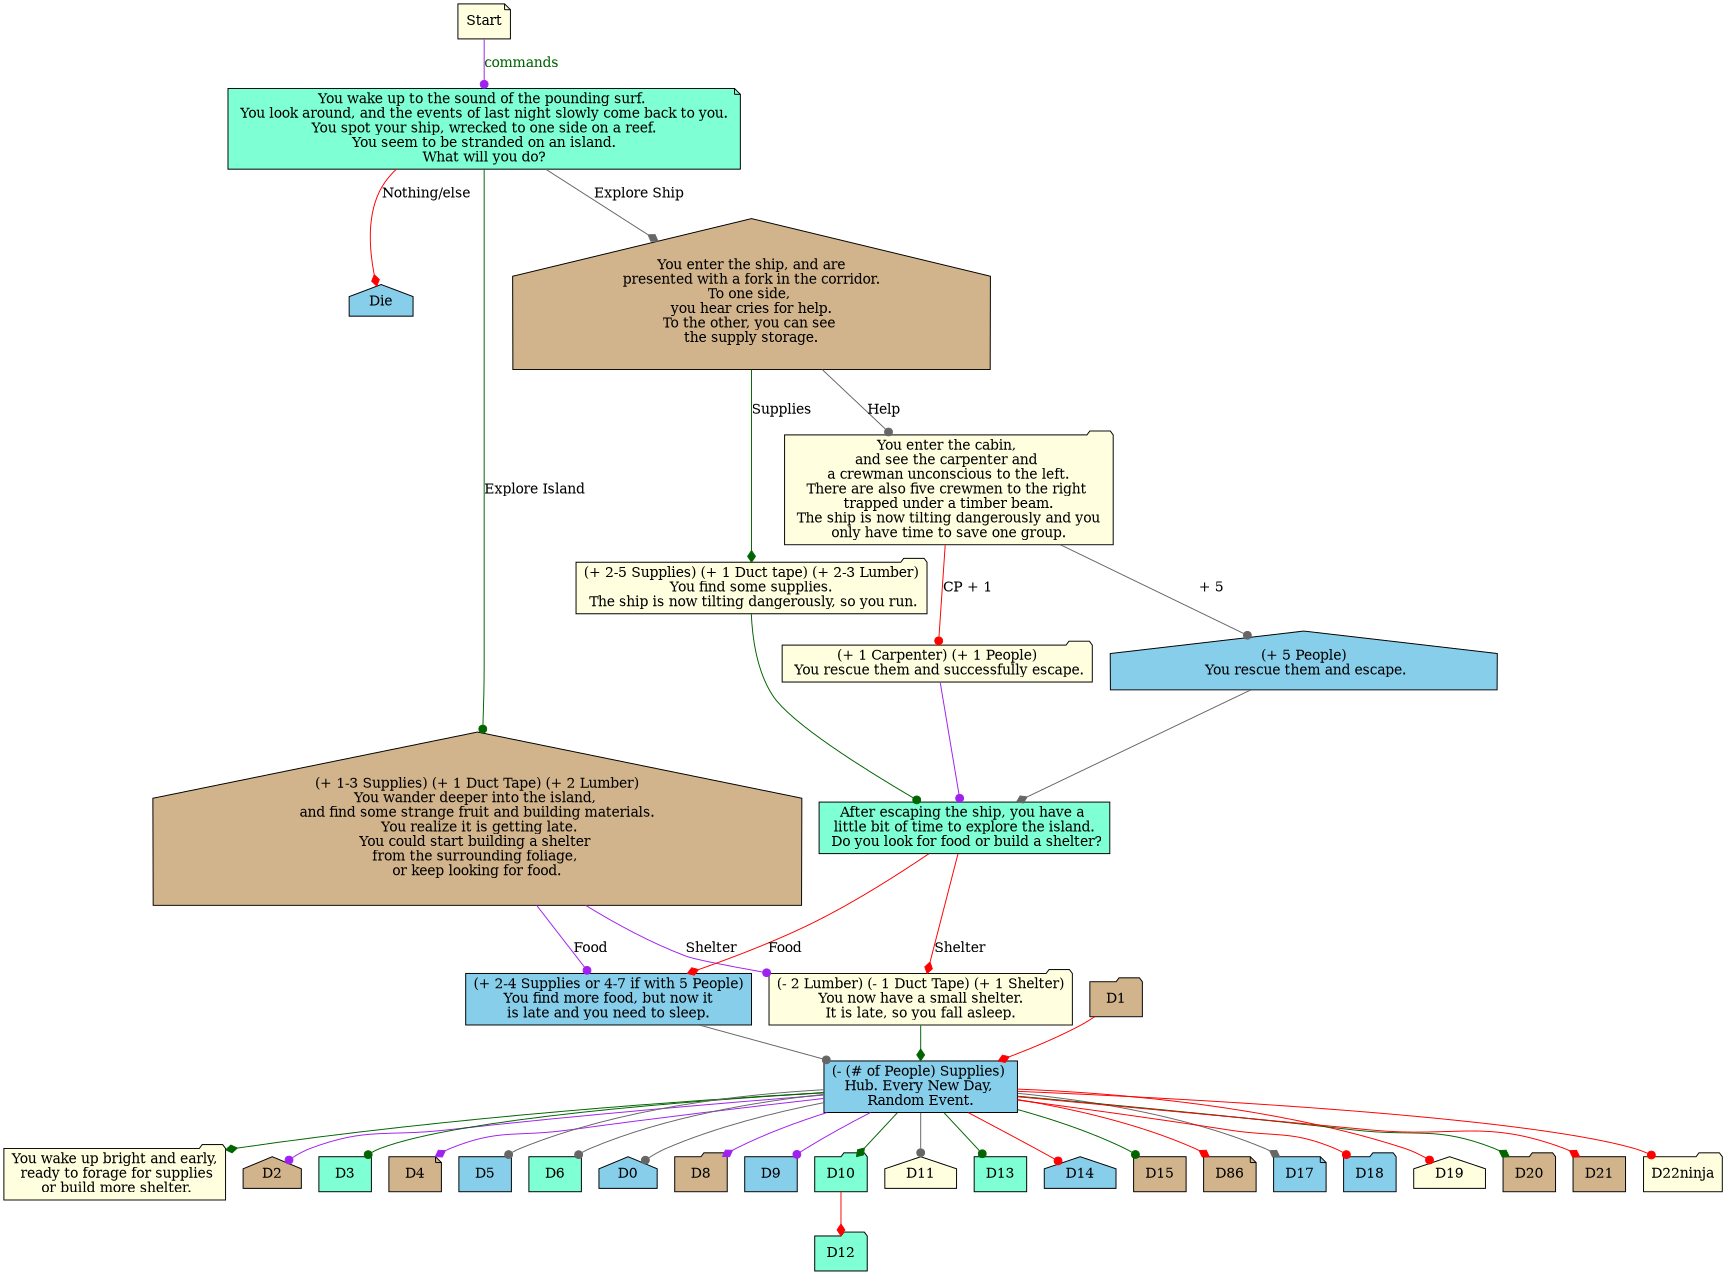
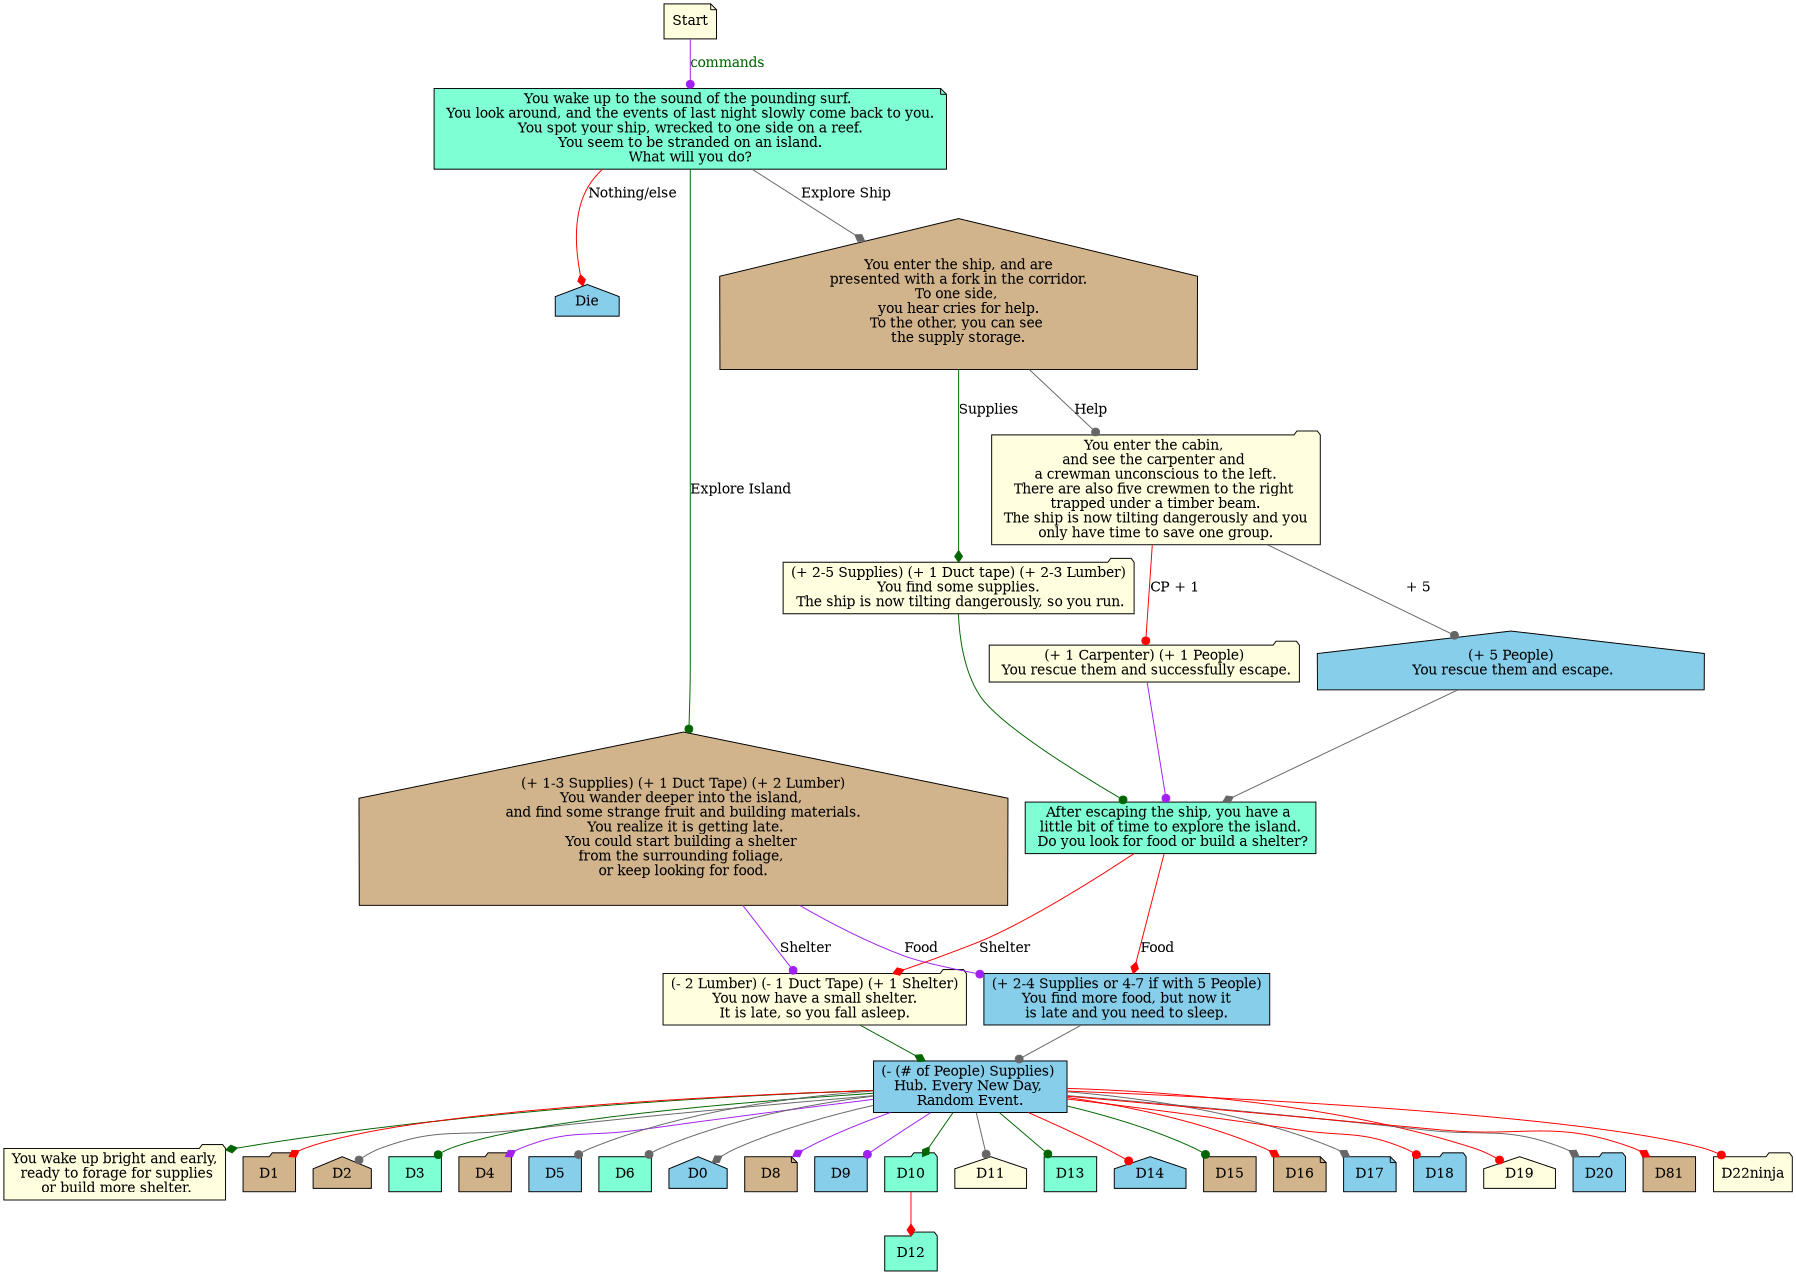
(1053, 1039) -> (584, 1106)
(556, 1119) -> (616, 1120)
(1259, 1120) -> (1319, 1119)
(734, 1124) -> (796, 1126)
(415, 1174) -> (485, 1174)
(701, 1174) -> (771, 1174)
(1230, 1174) -> (1300, 1174)
(1529, 1174) -> (1599, 1174)
(1599, 1174) -> (1669, 1174)
